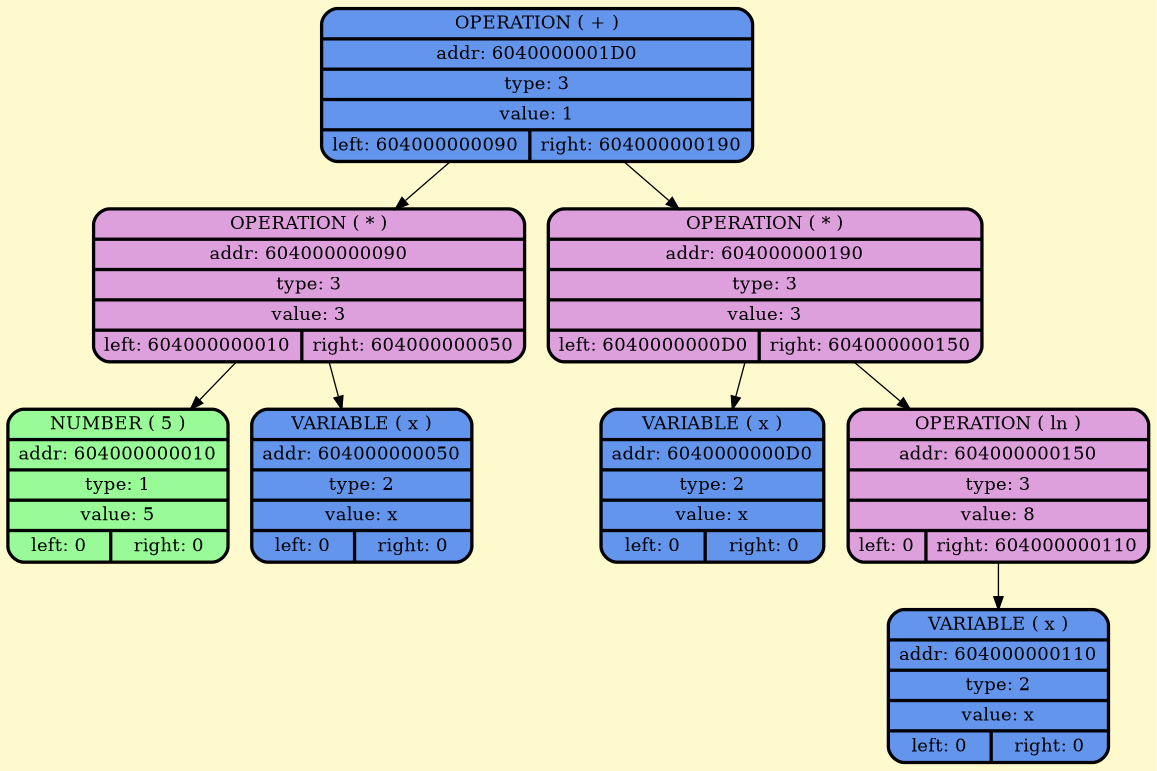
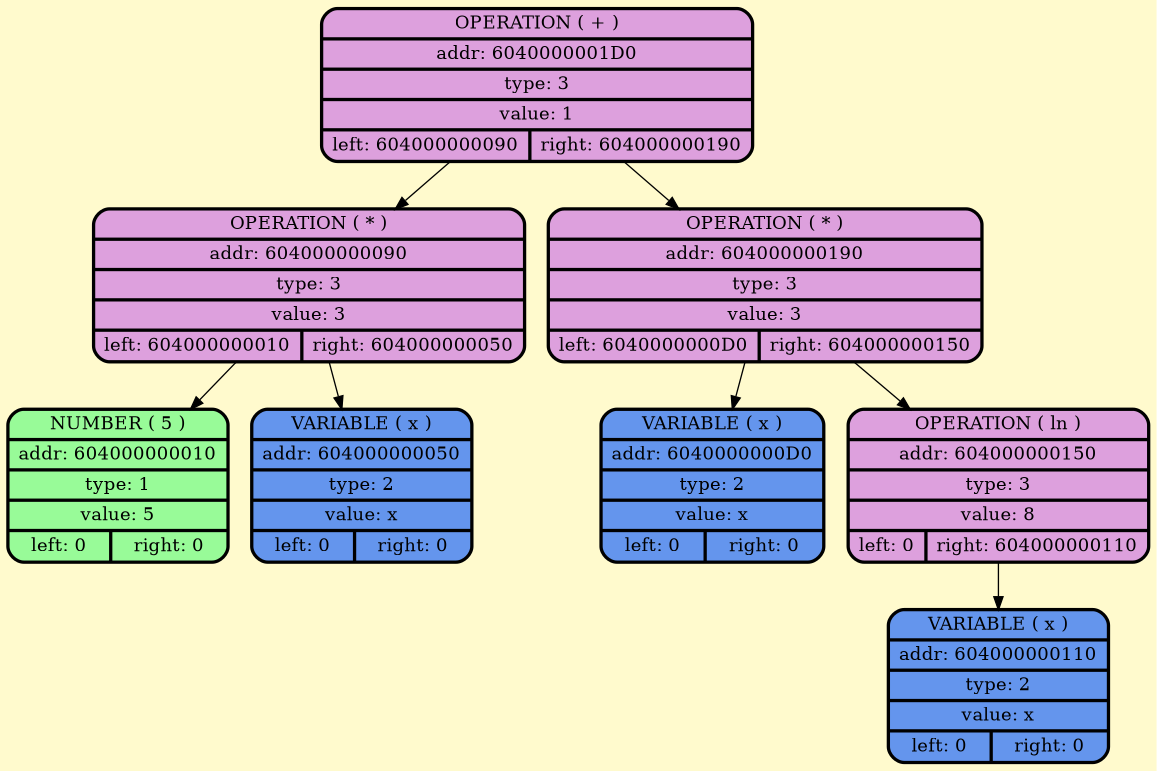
(537, 85) -> (537, 85)
